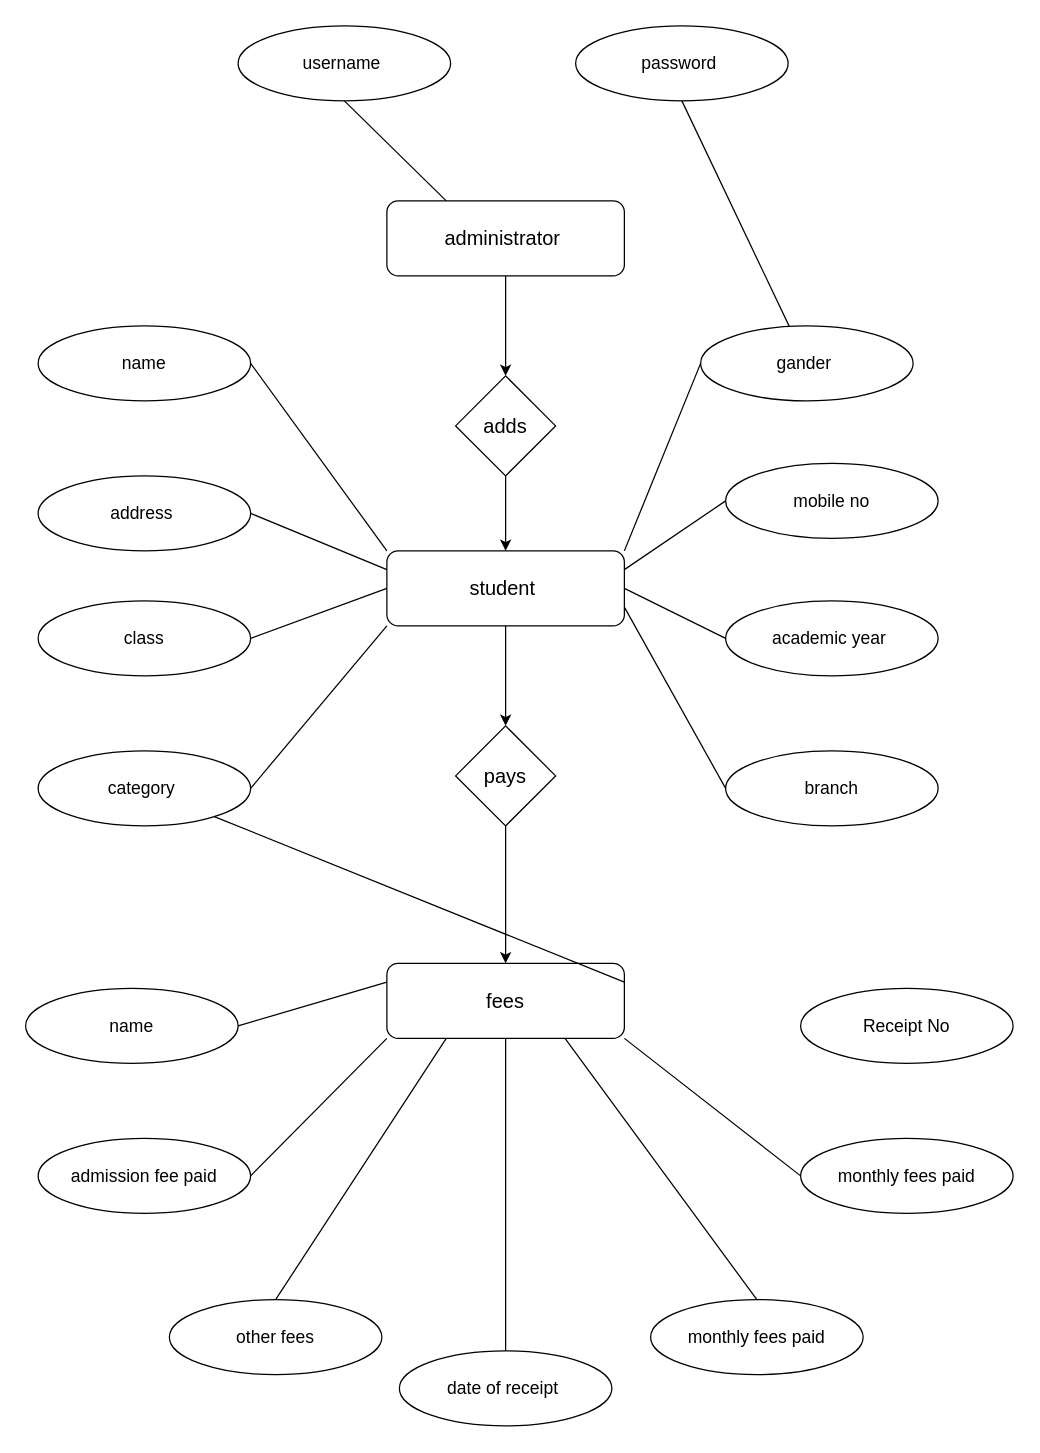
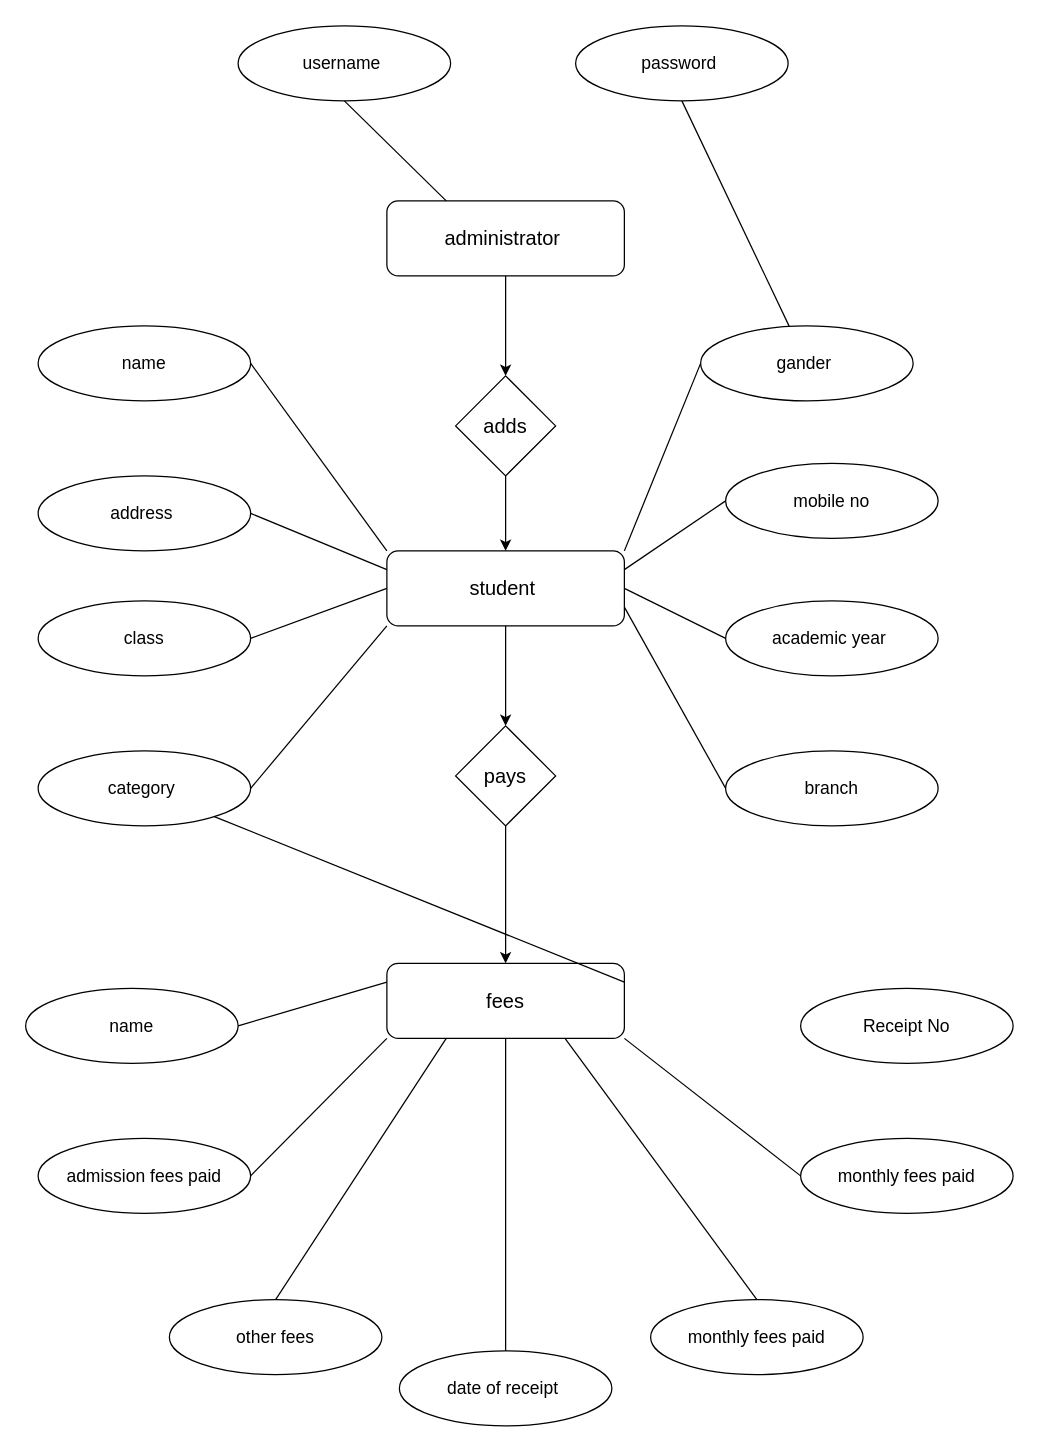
(144, 1176) -> (144, 1176)
